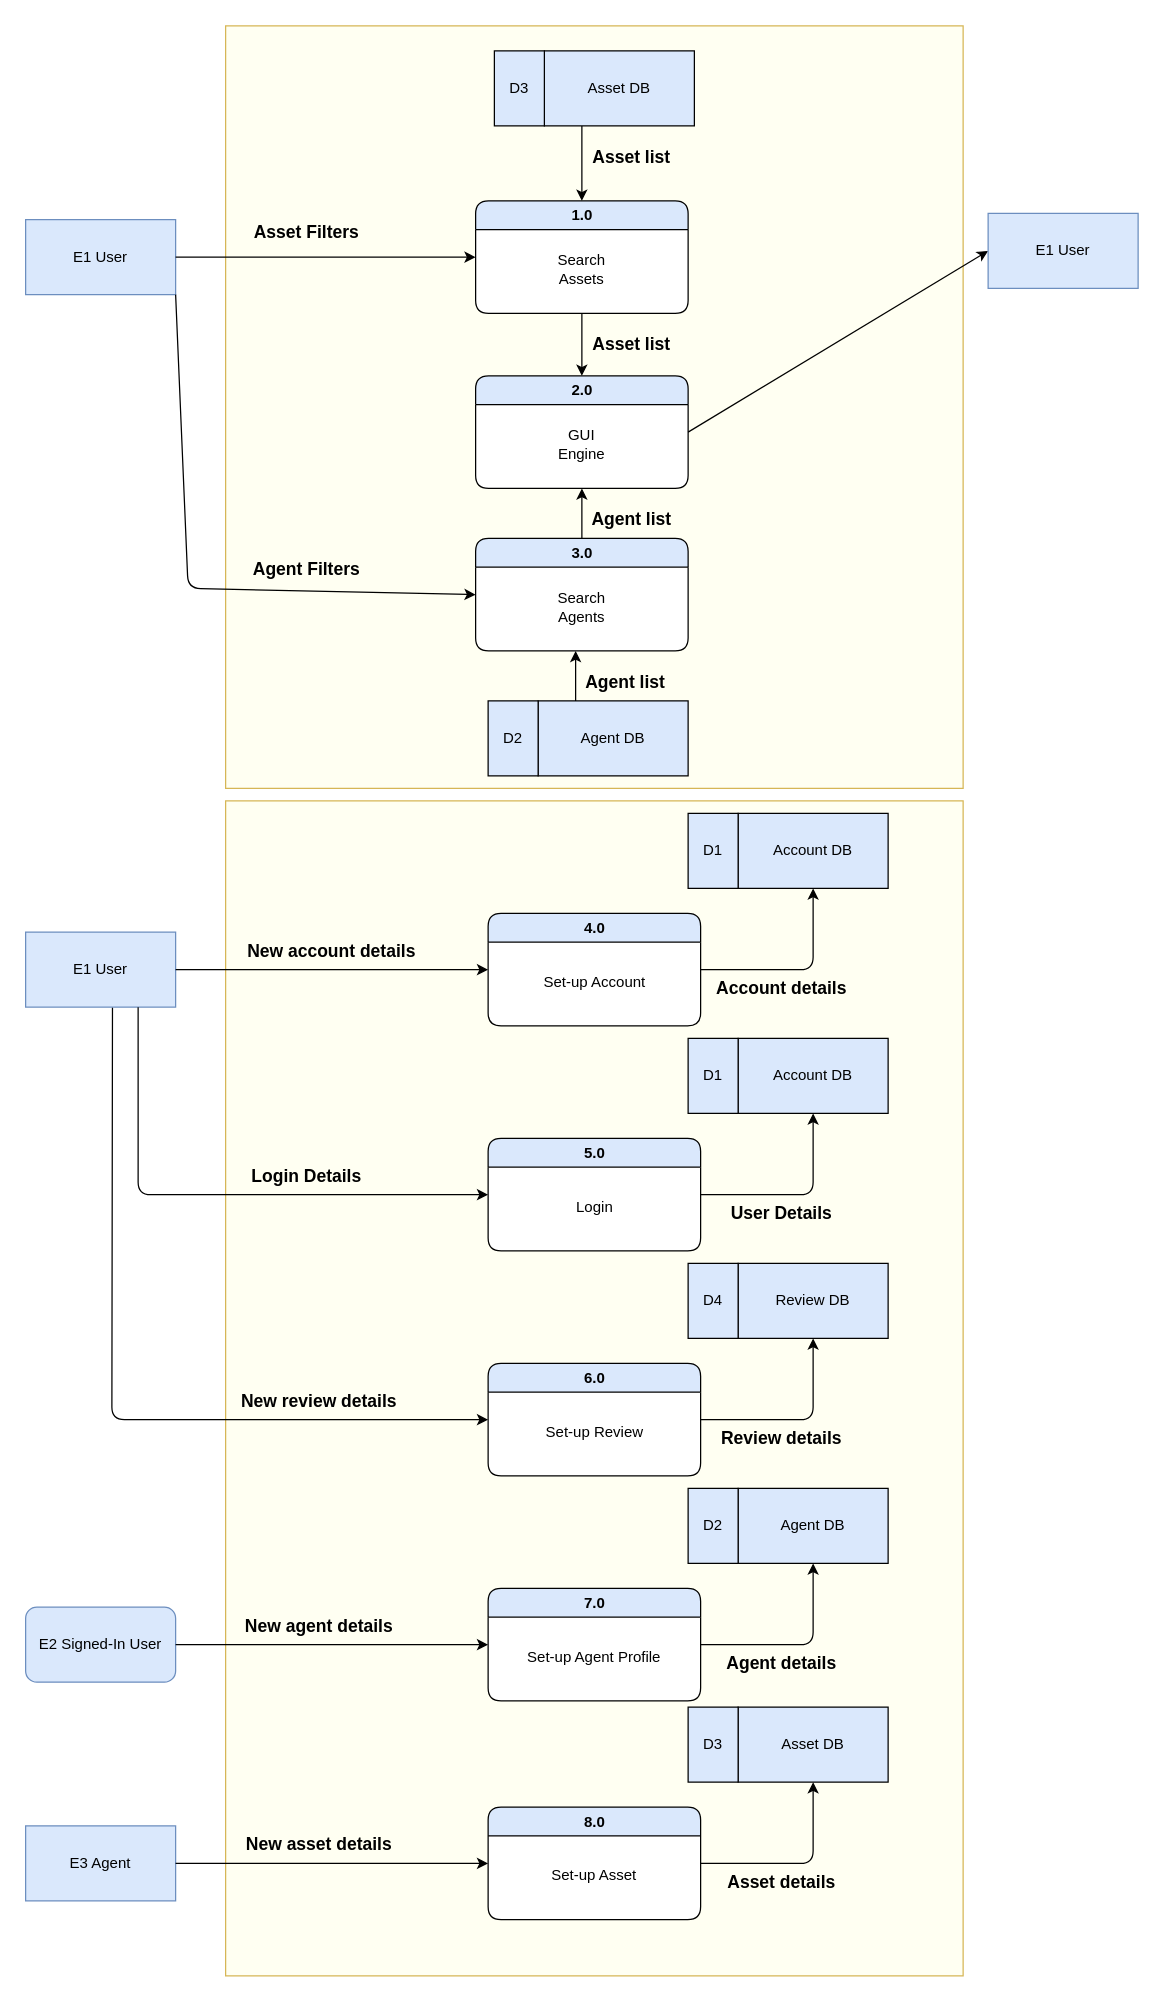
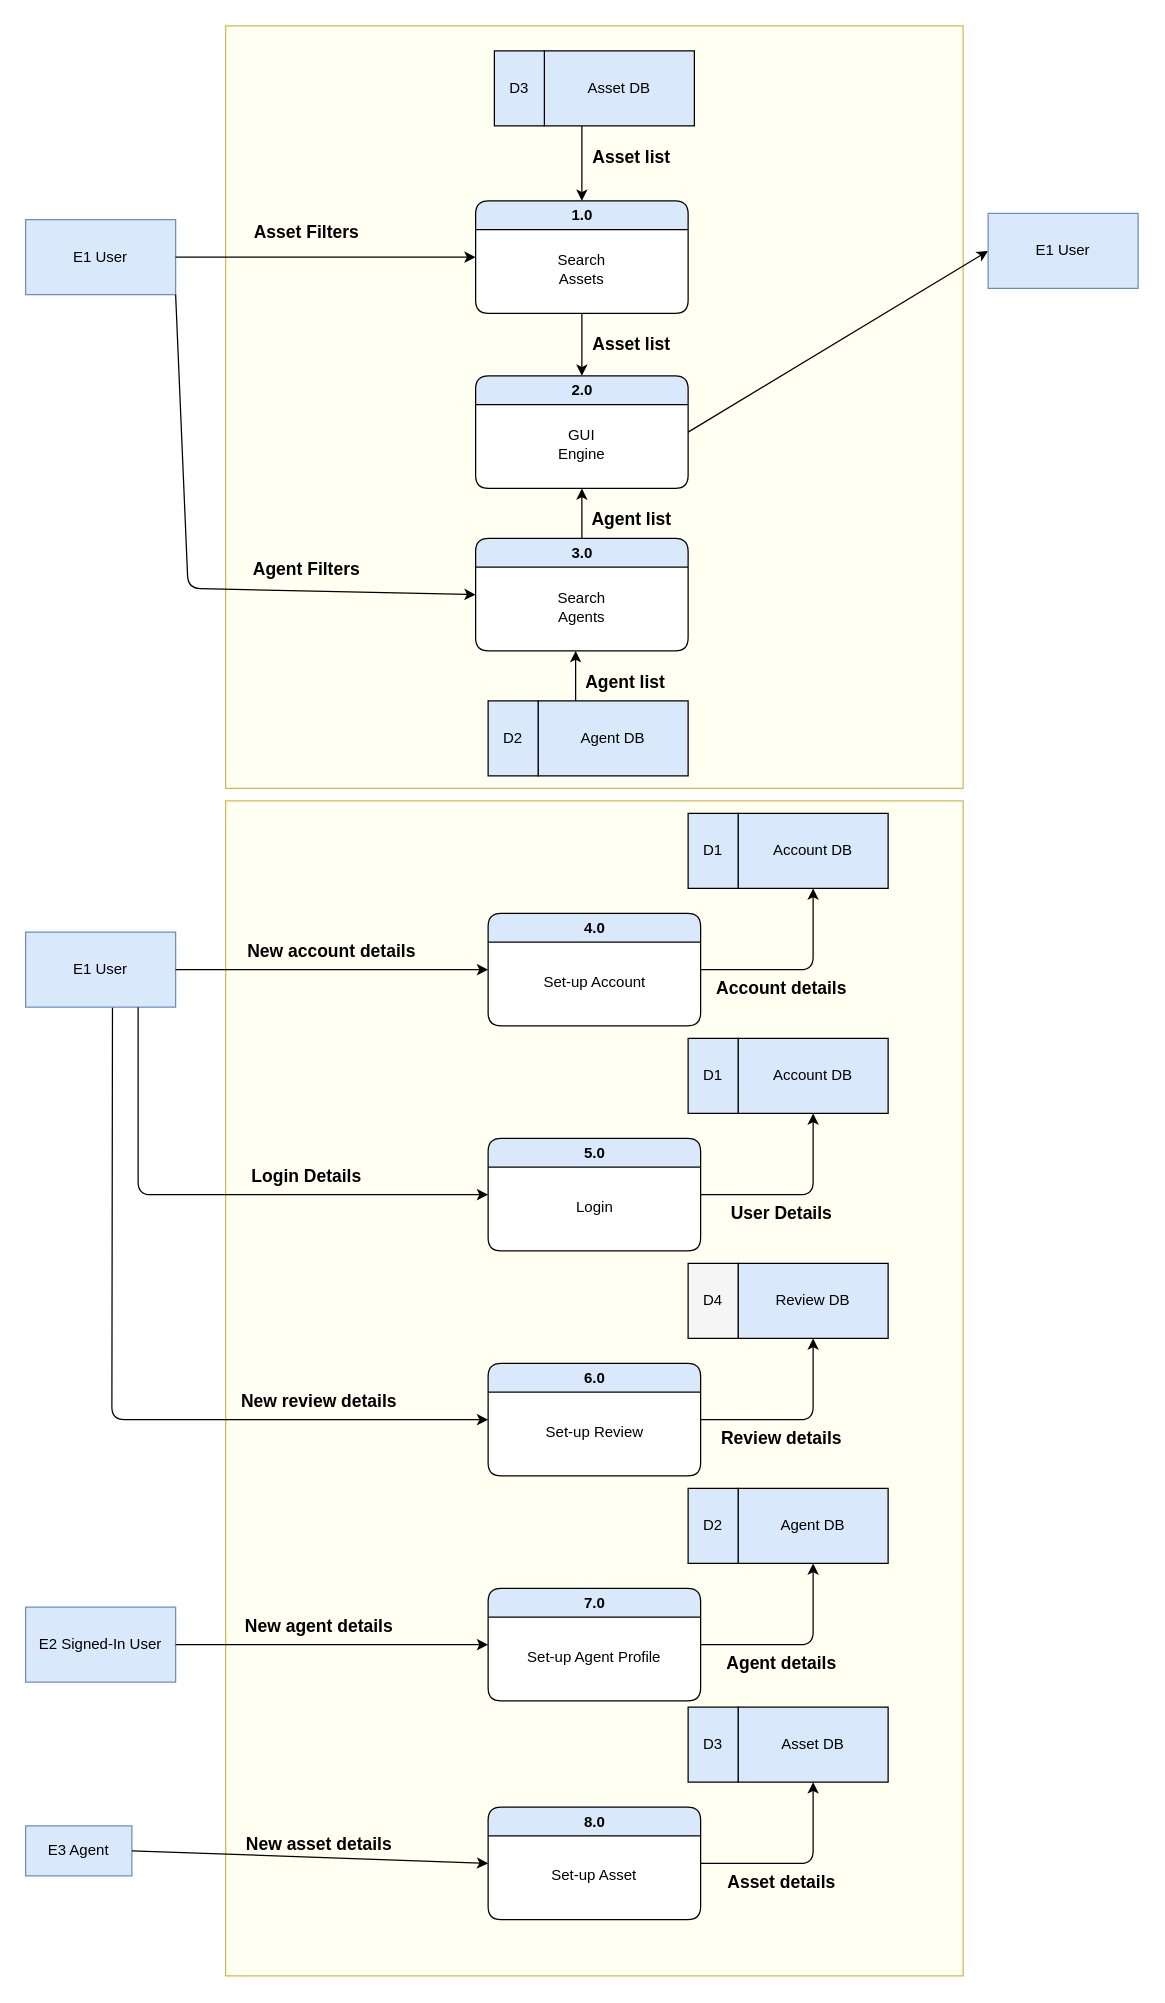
(713, 1301) -> (713, 1301)
(101, 1644) -> (101, 1644)
(101, 1863) -> (79, 1851)
